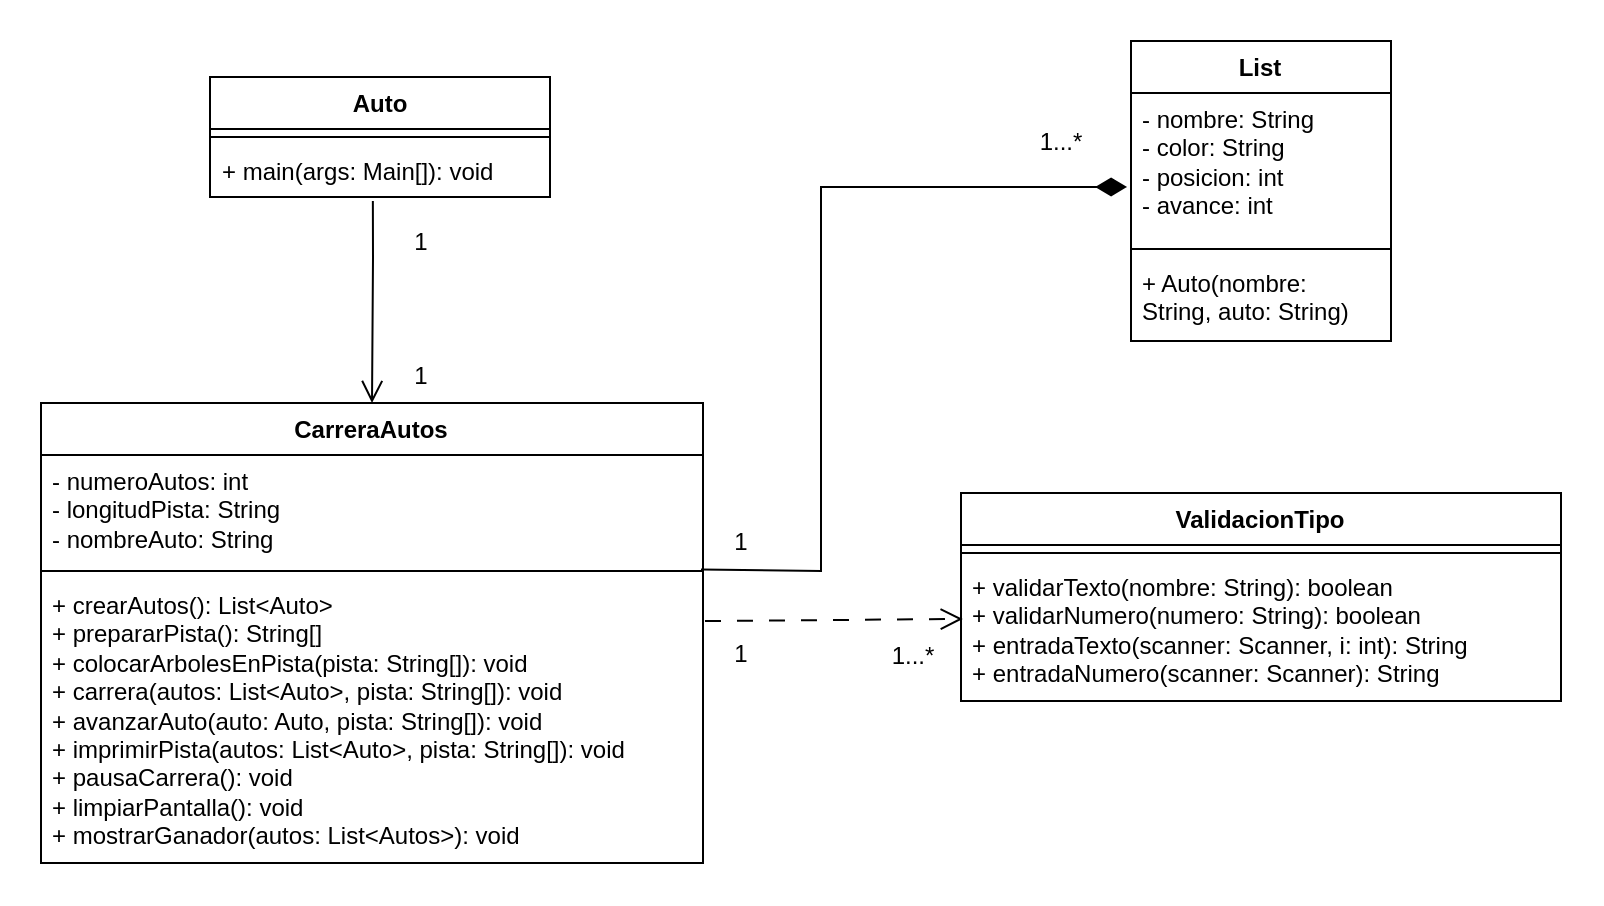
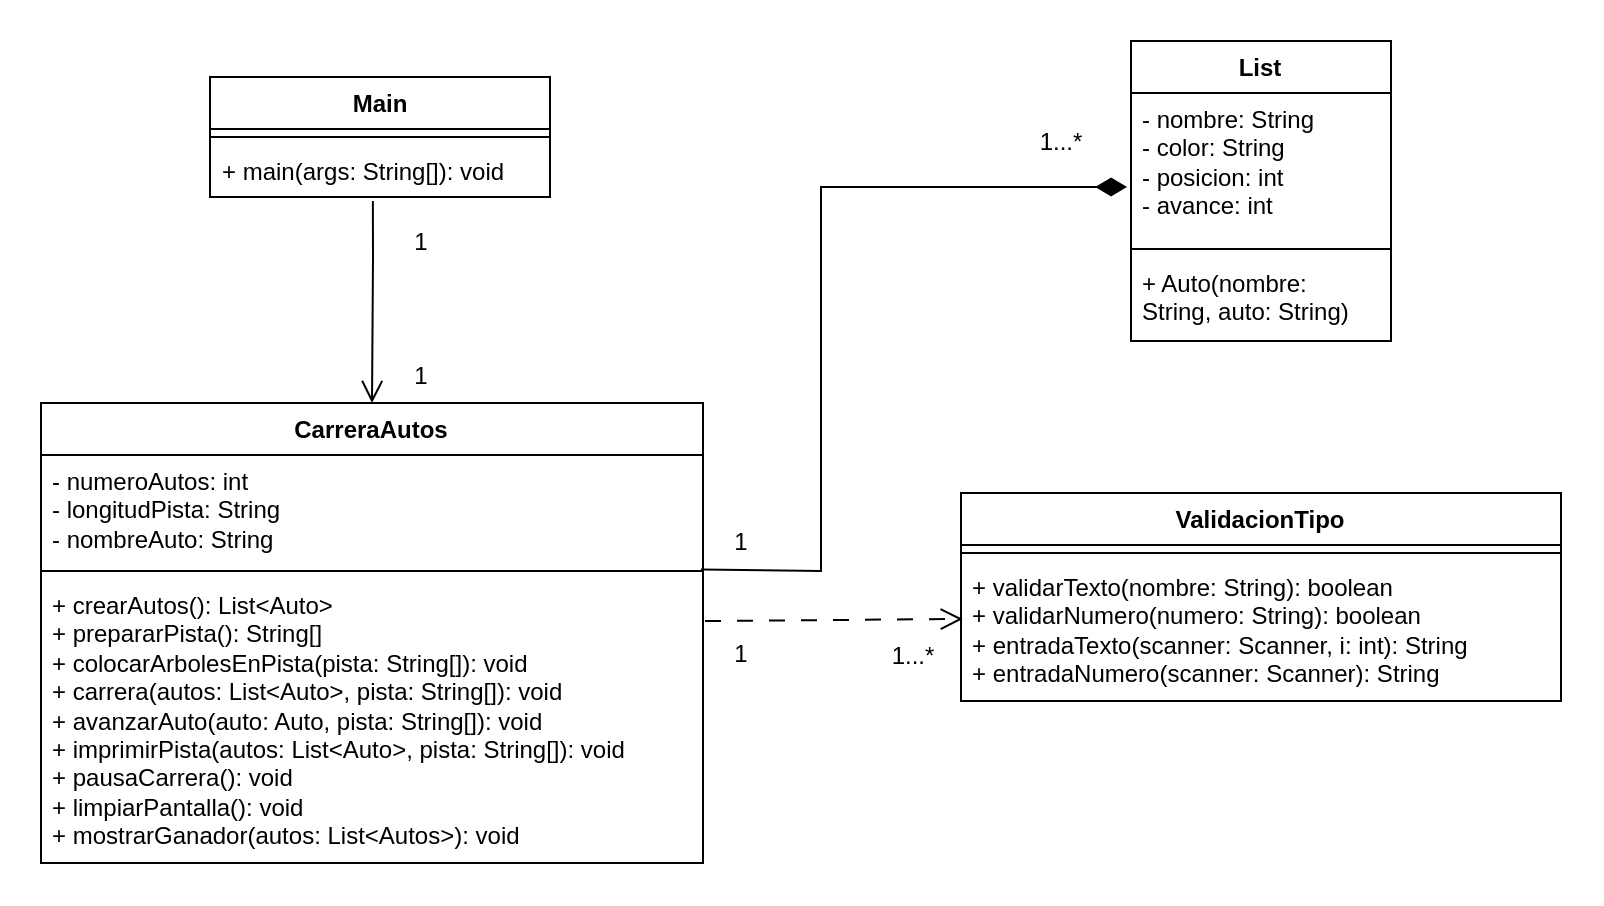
(381, 105) -> (381, 105)
(373, 173) -> (383, 188)
